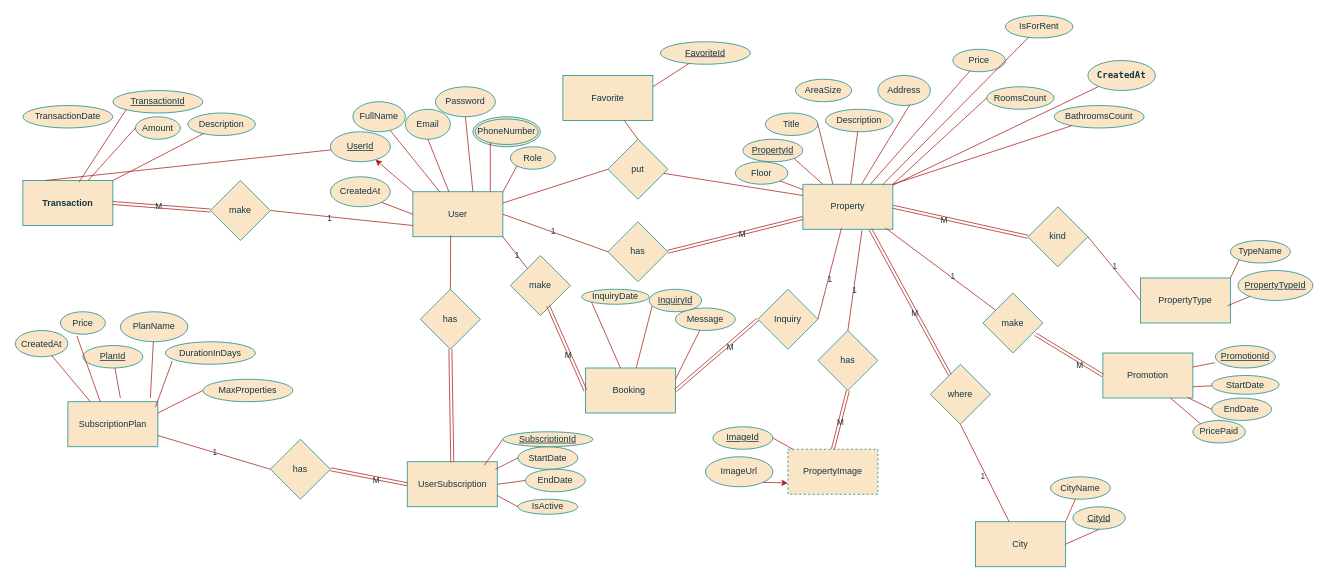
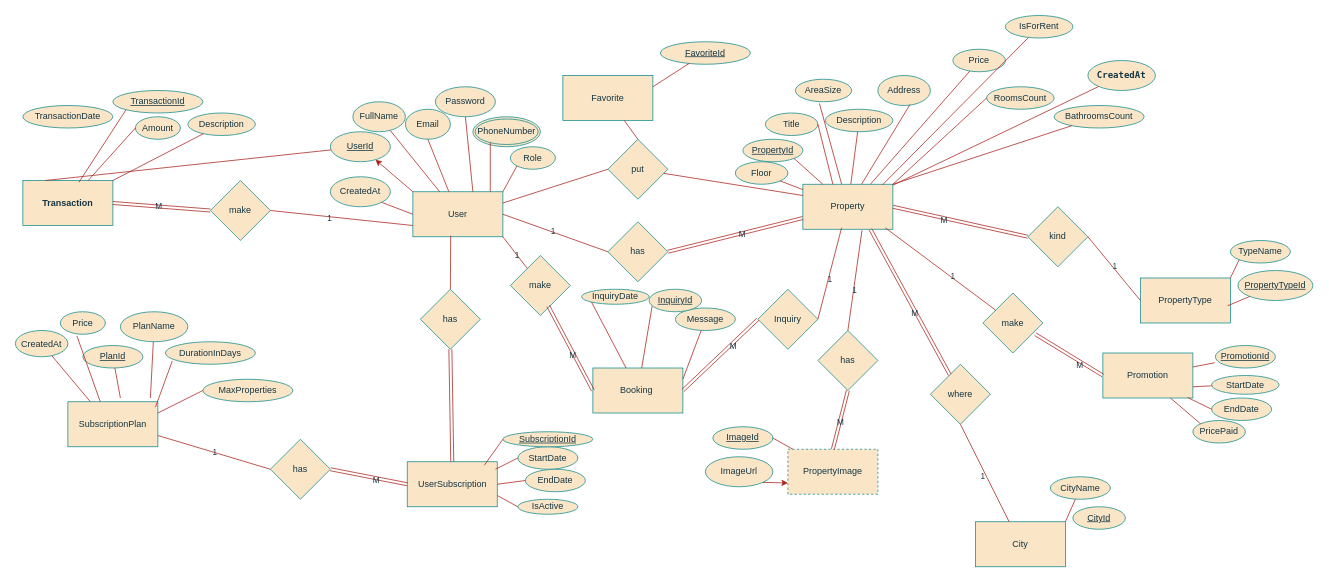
none -> (831, 144)
(630, 390) -> (638, 390)
(1082, 537) -> none
